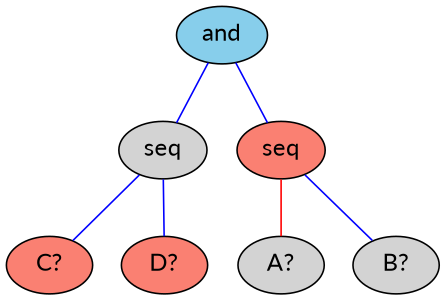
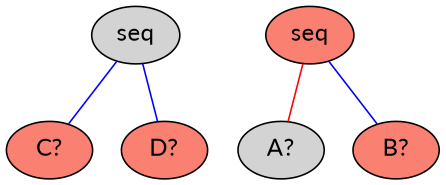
(222, 35) -> none
(396, 265) -> (396, 150)
